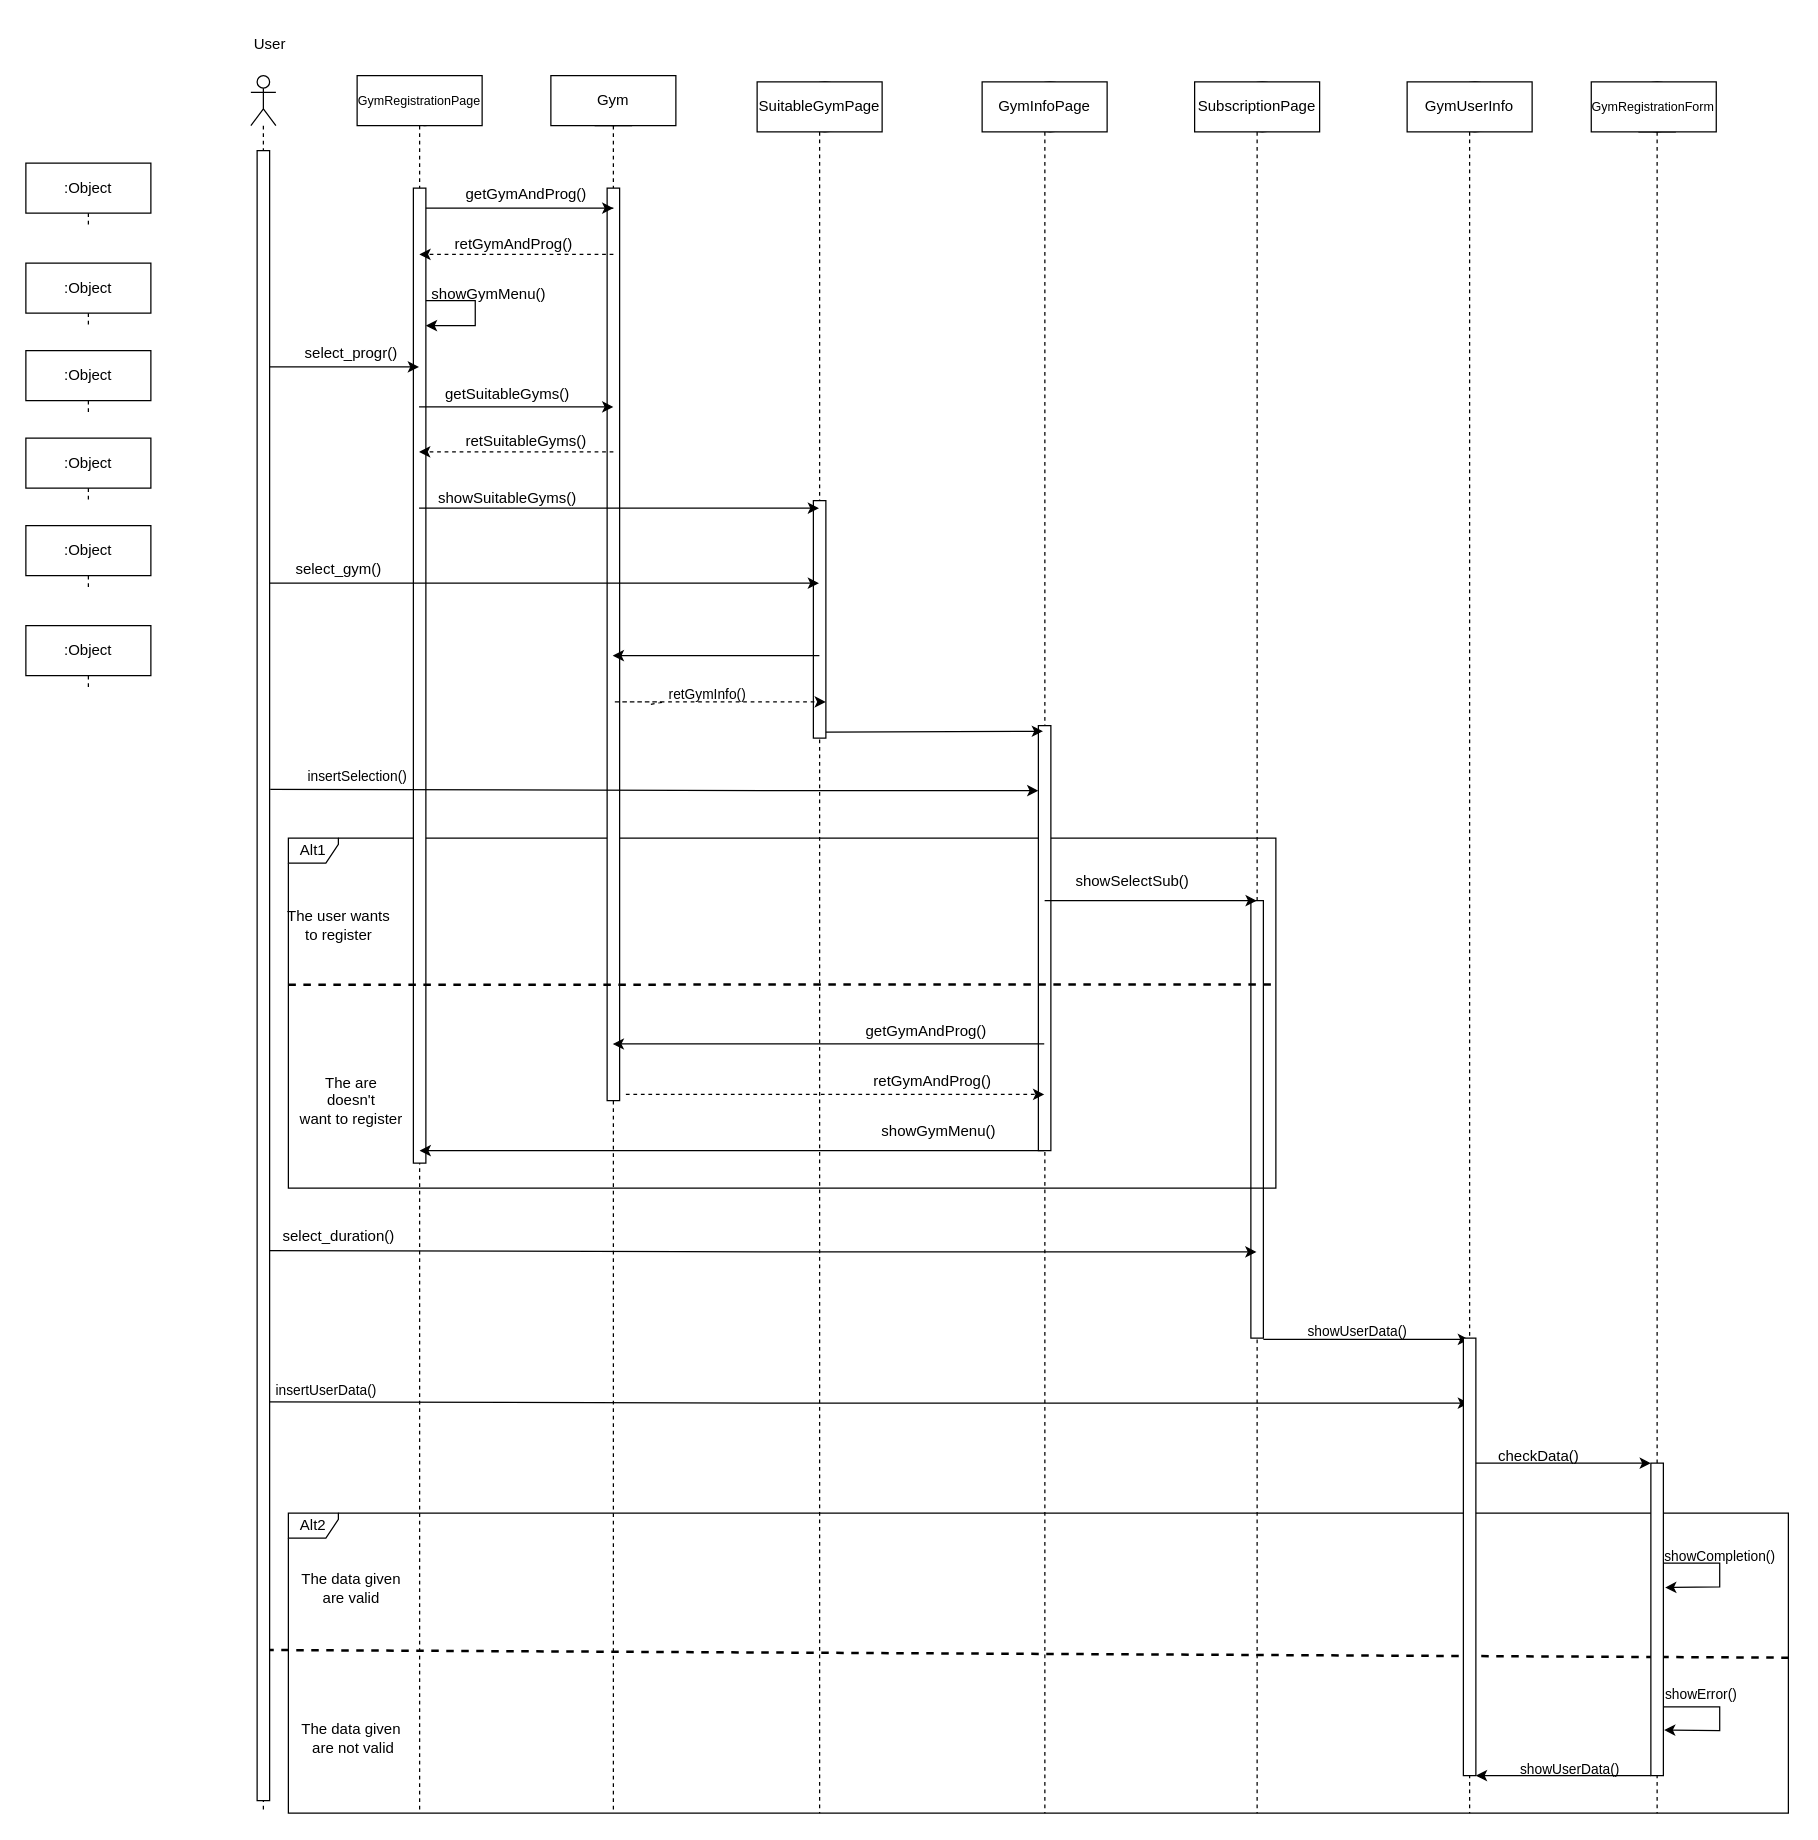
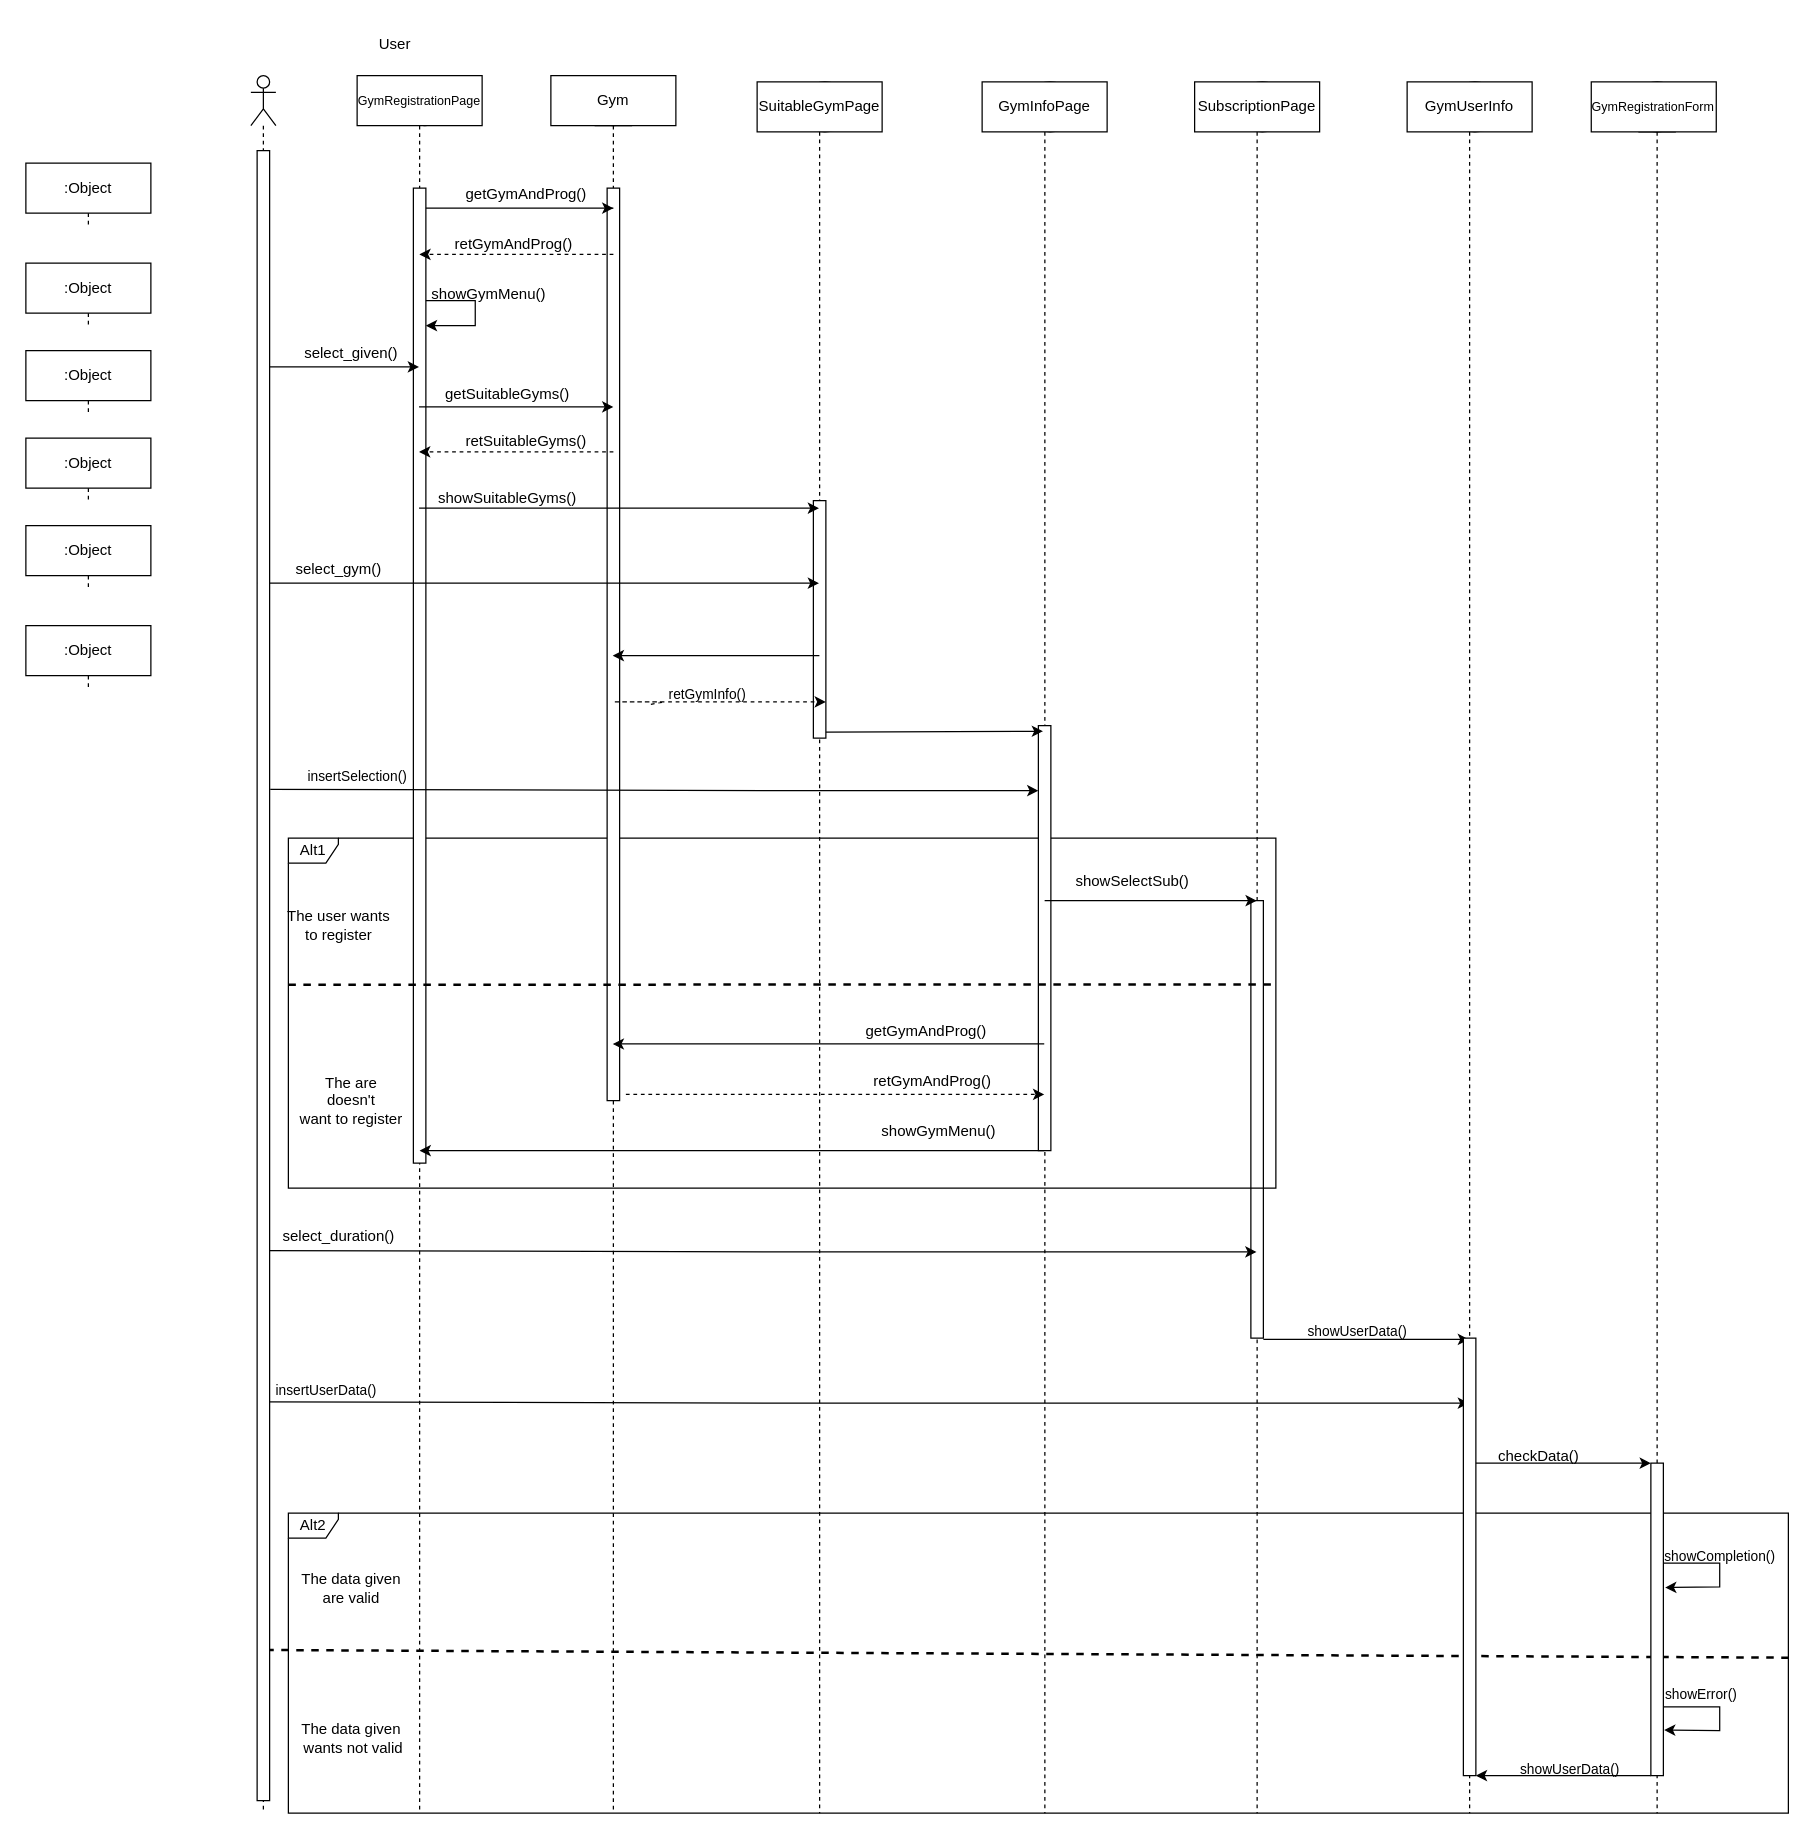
(269, 44) -> (394, 44)
(351, 353) -> (351, 353)
(351, 1738) -> (351, 1738)
